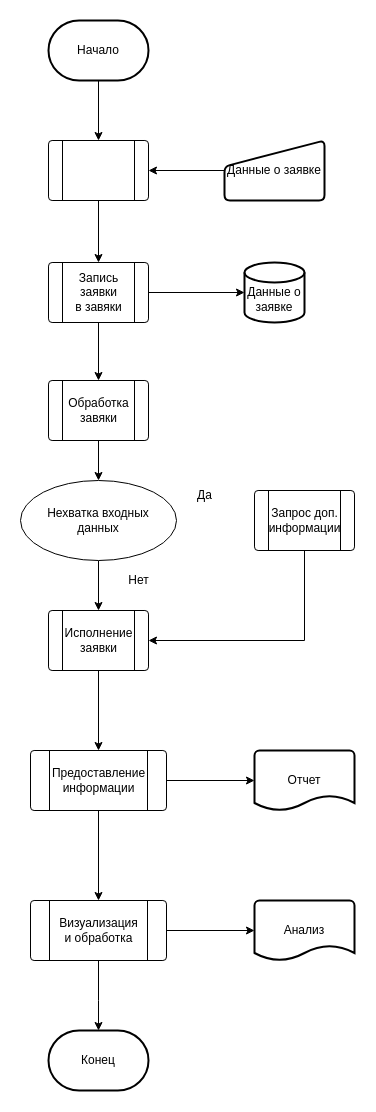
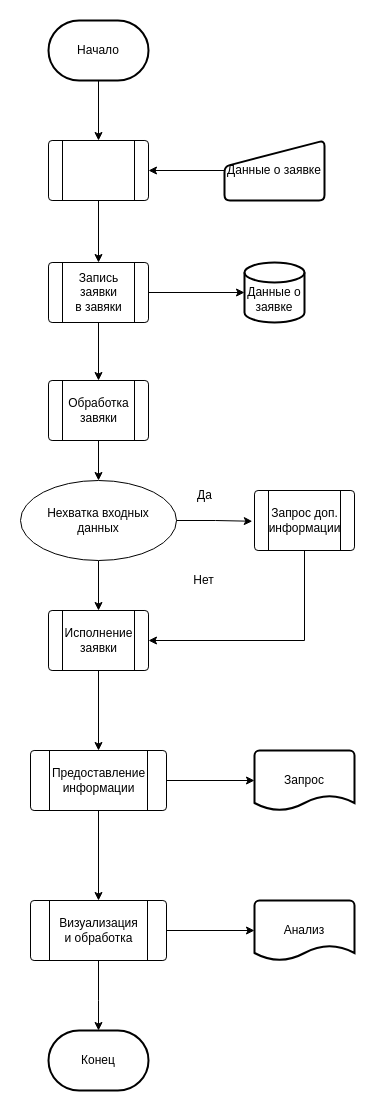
none -> (211, 521)
(139, 581) -> (204, 581)
(305, 781) -> (305, 781)
